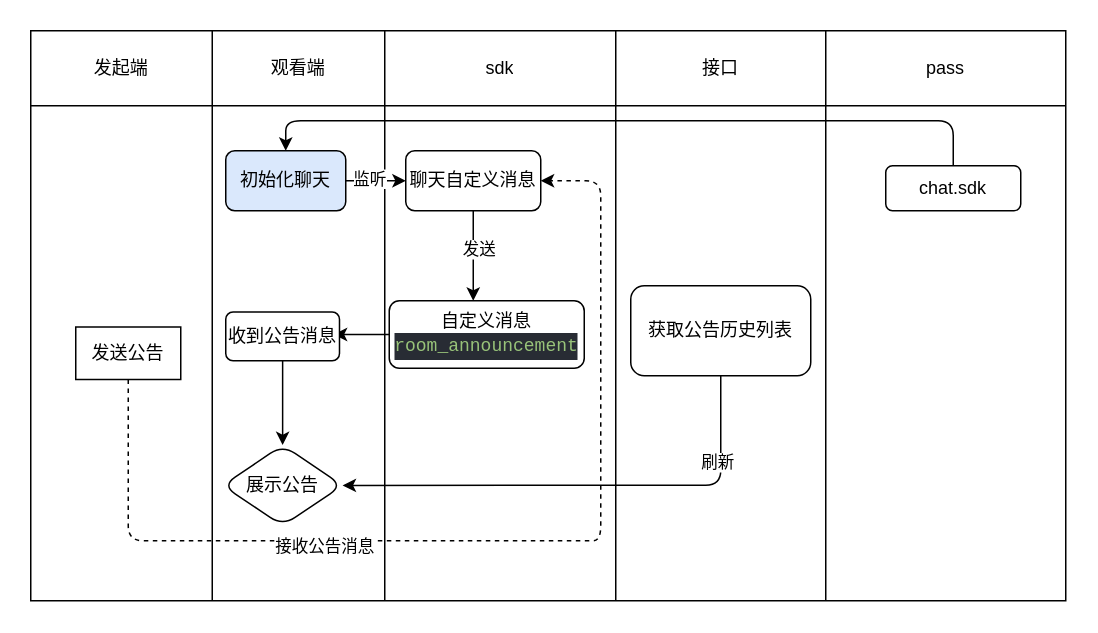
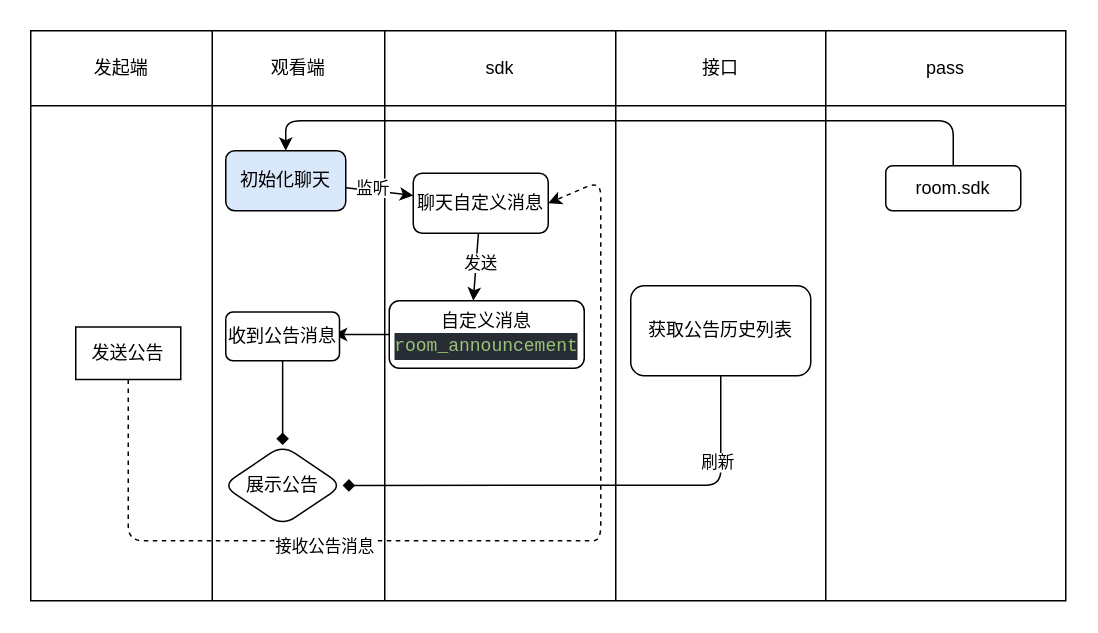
(473, 181) -> (481, 203)
(953, 188) -> (953, 188)
(283, 433) -> (283, 432)
(354, 485) -> (355, 485)
